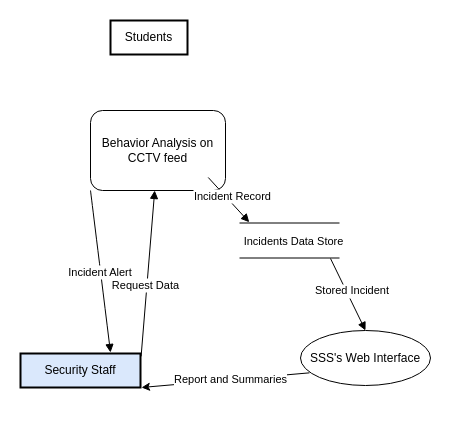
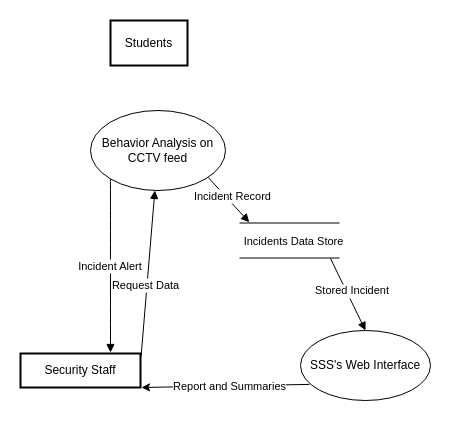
(149, 38) -> (149, 43)
(158, 151) -> (158, 151)
(366, 358) -> (366, 366)
(81, 371) -> (81, 371)
